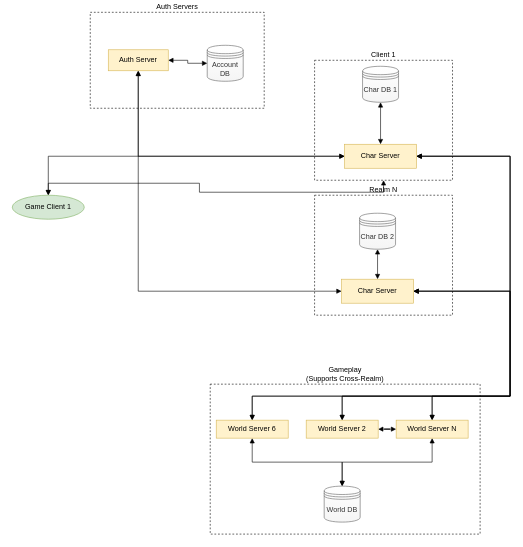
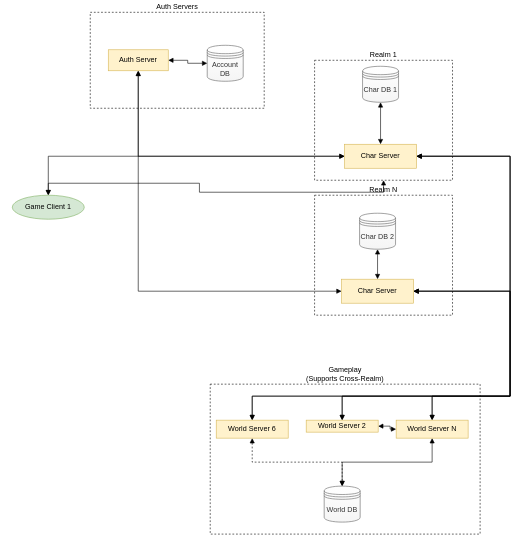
(384, 54) -> (384, 54)
(342, 429) -> (342, 426)
(286, 462) -> (286, 462)
